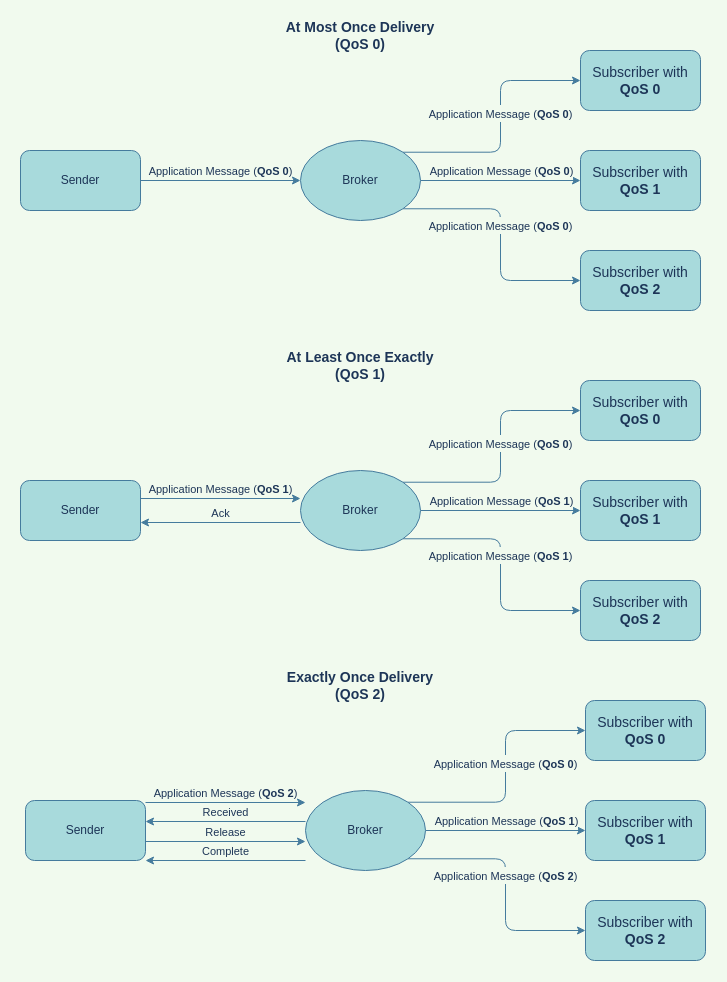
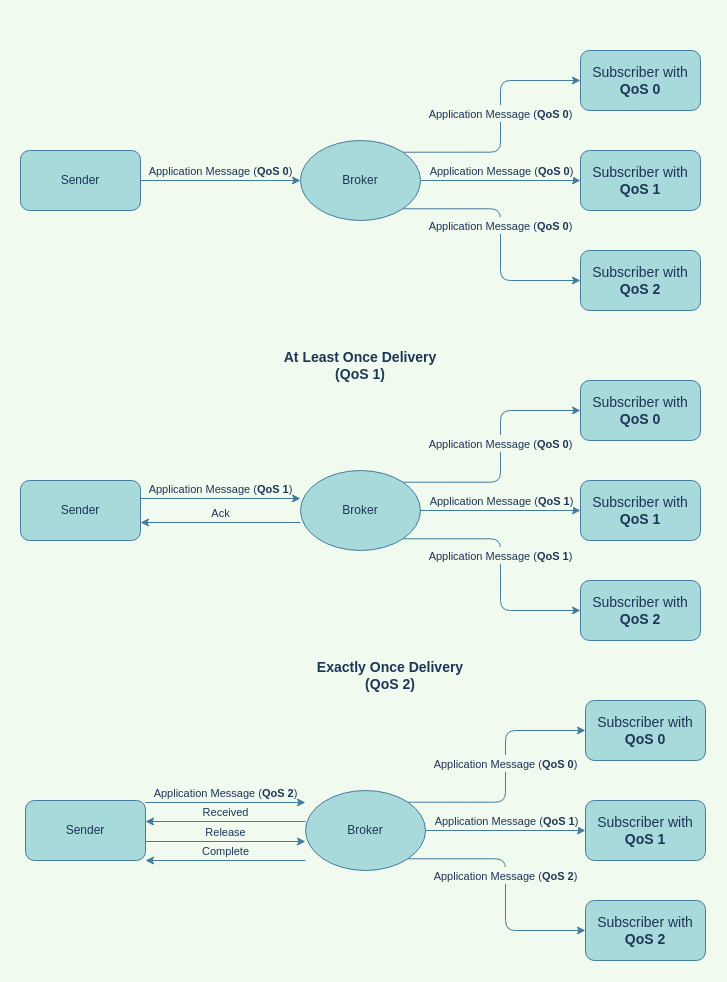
(361, 36) -> none
(361, 366) -> (361, 366)
(361, 686) -> (391, 676)
